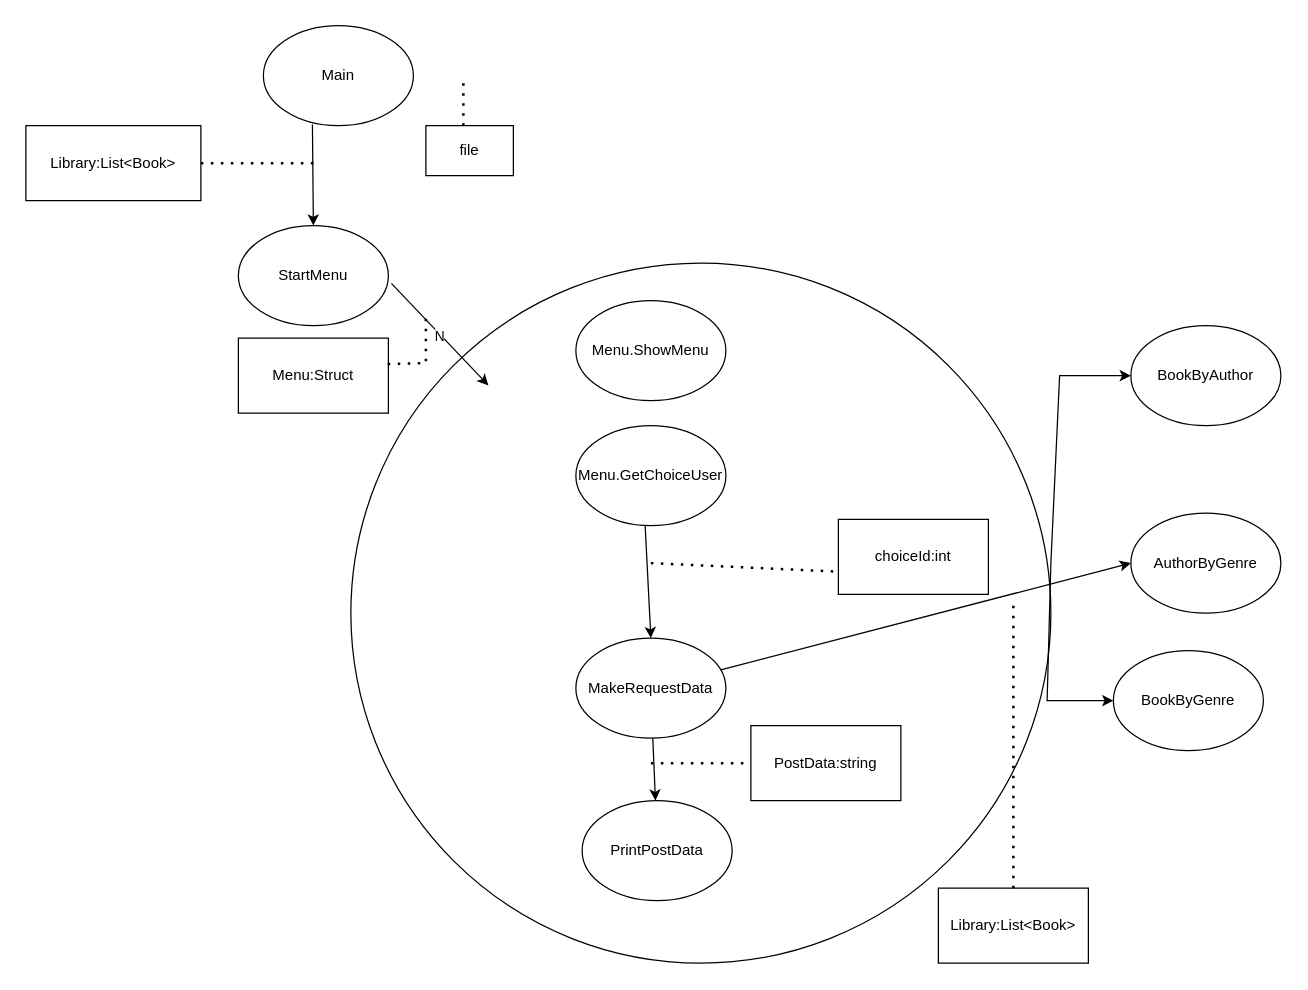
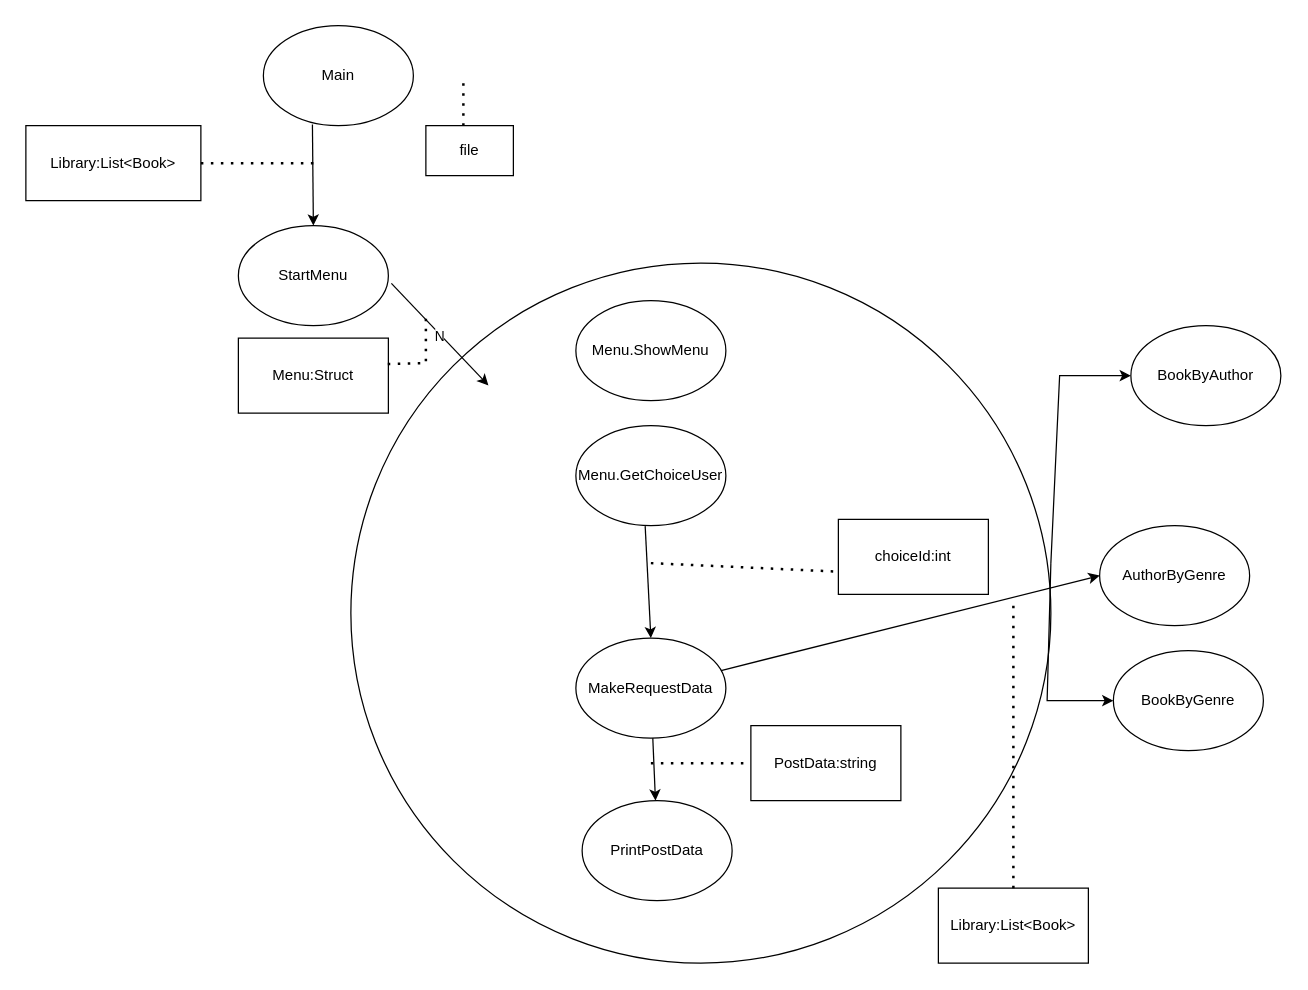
(1206, 563) -> (1174, 576)
